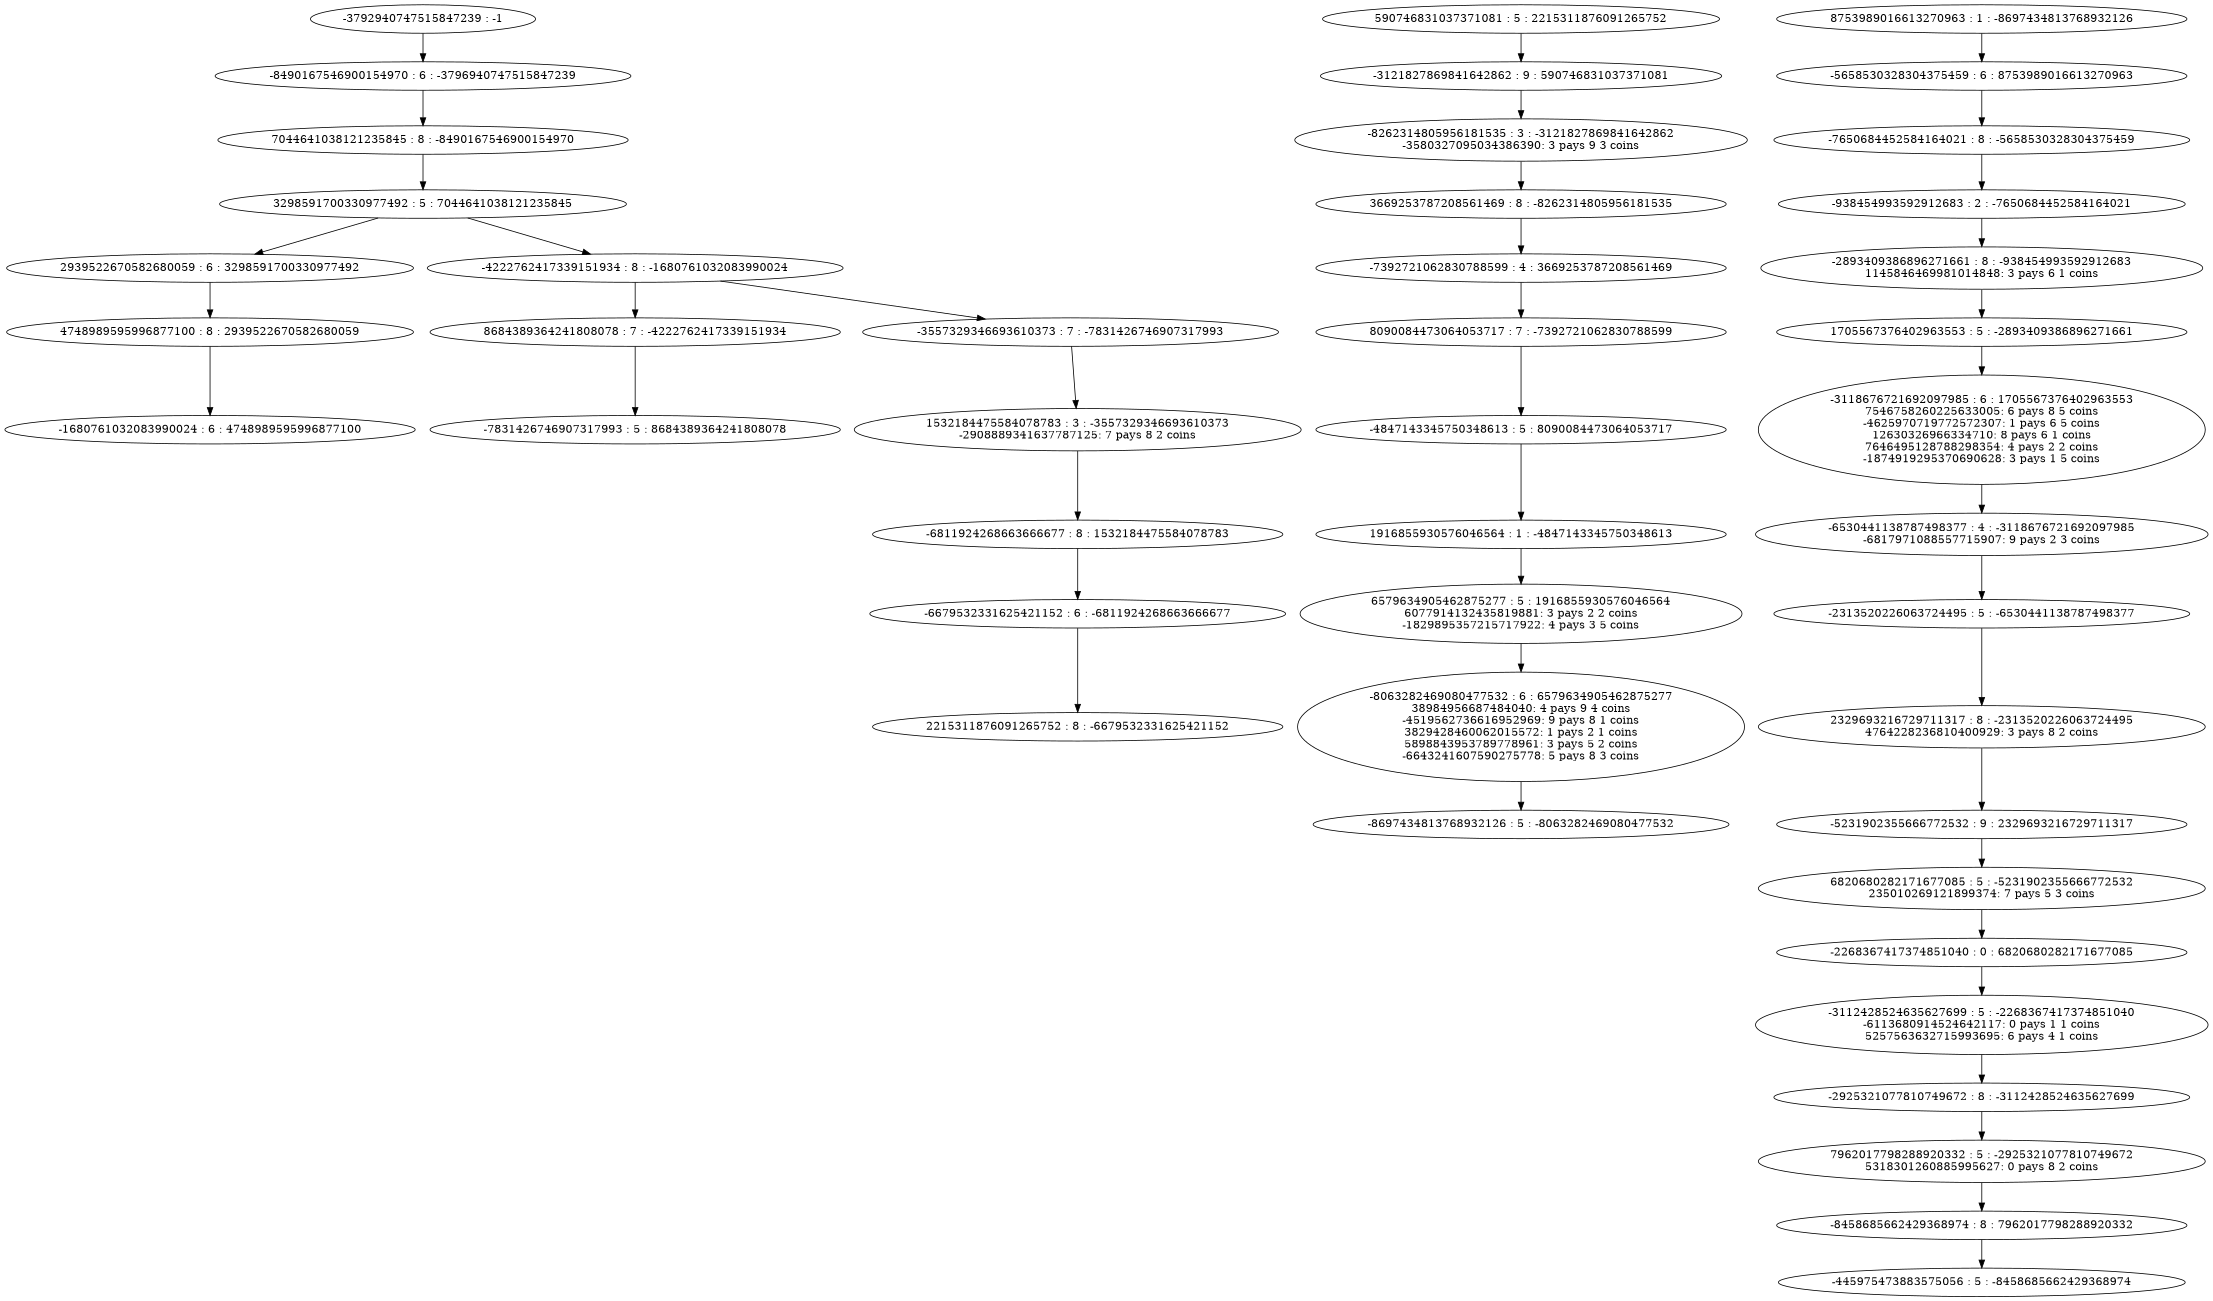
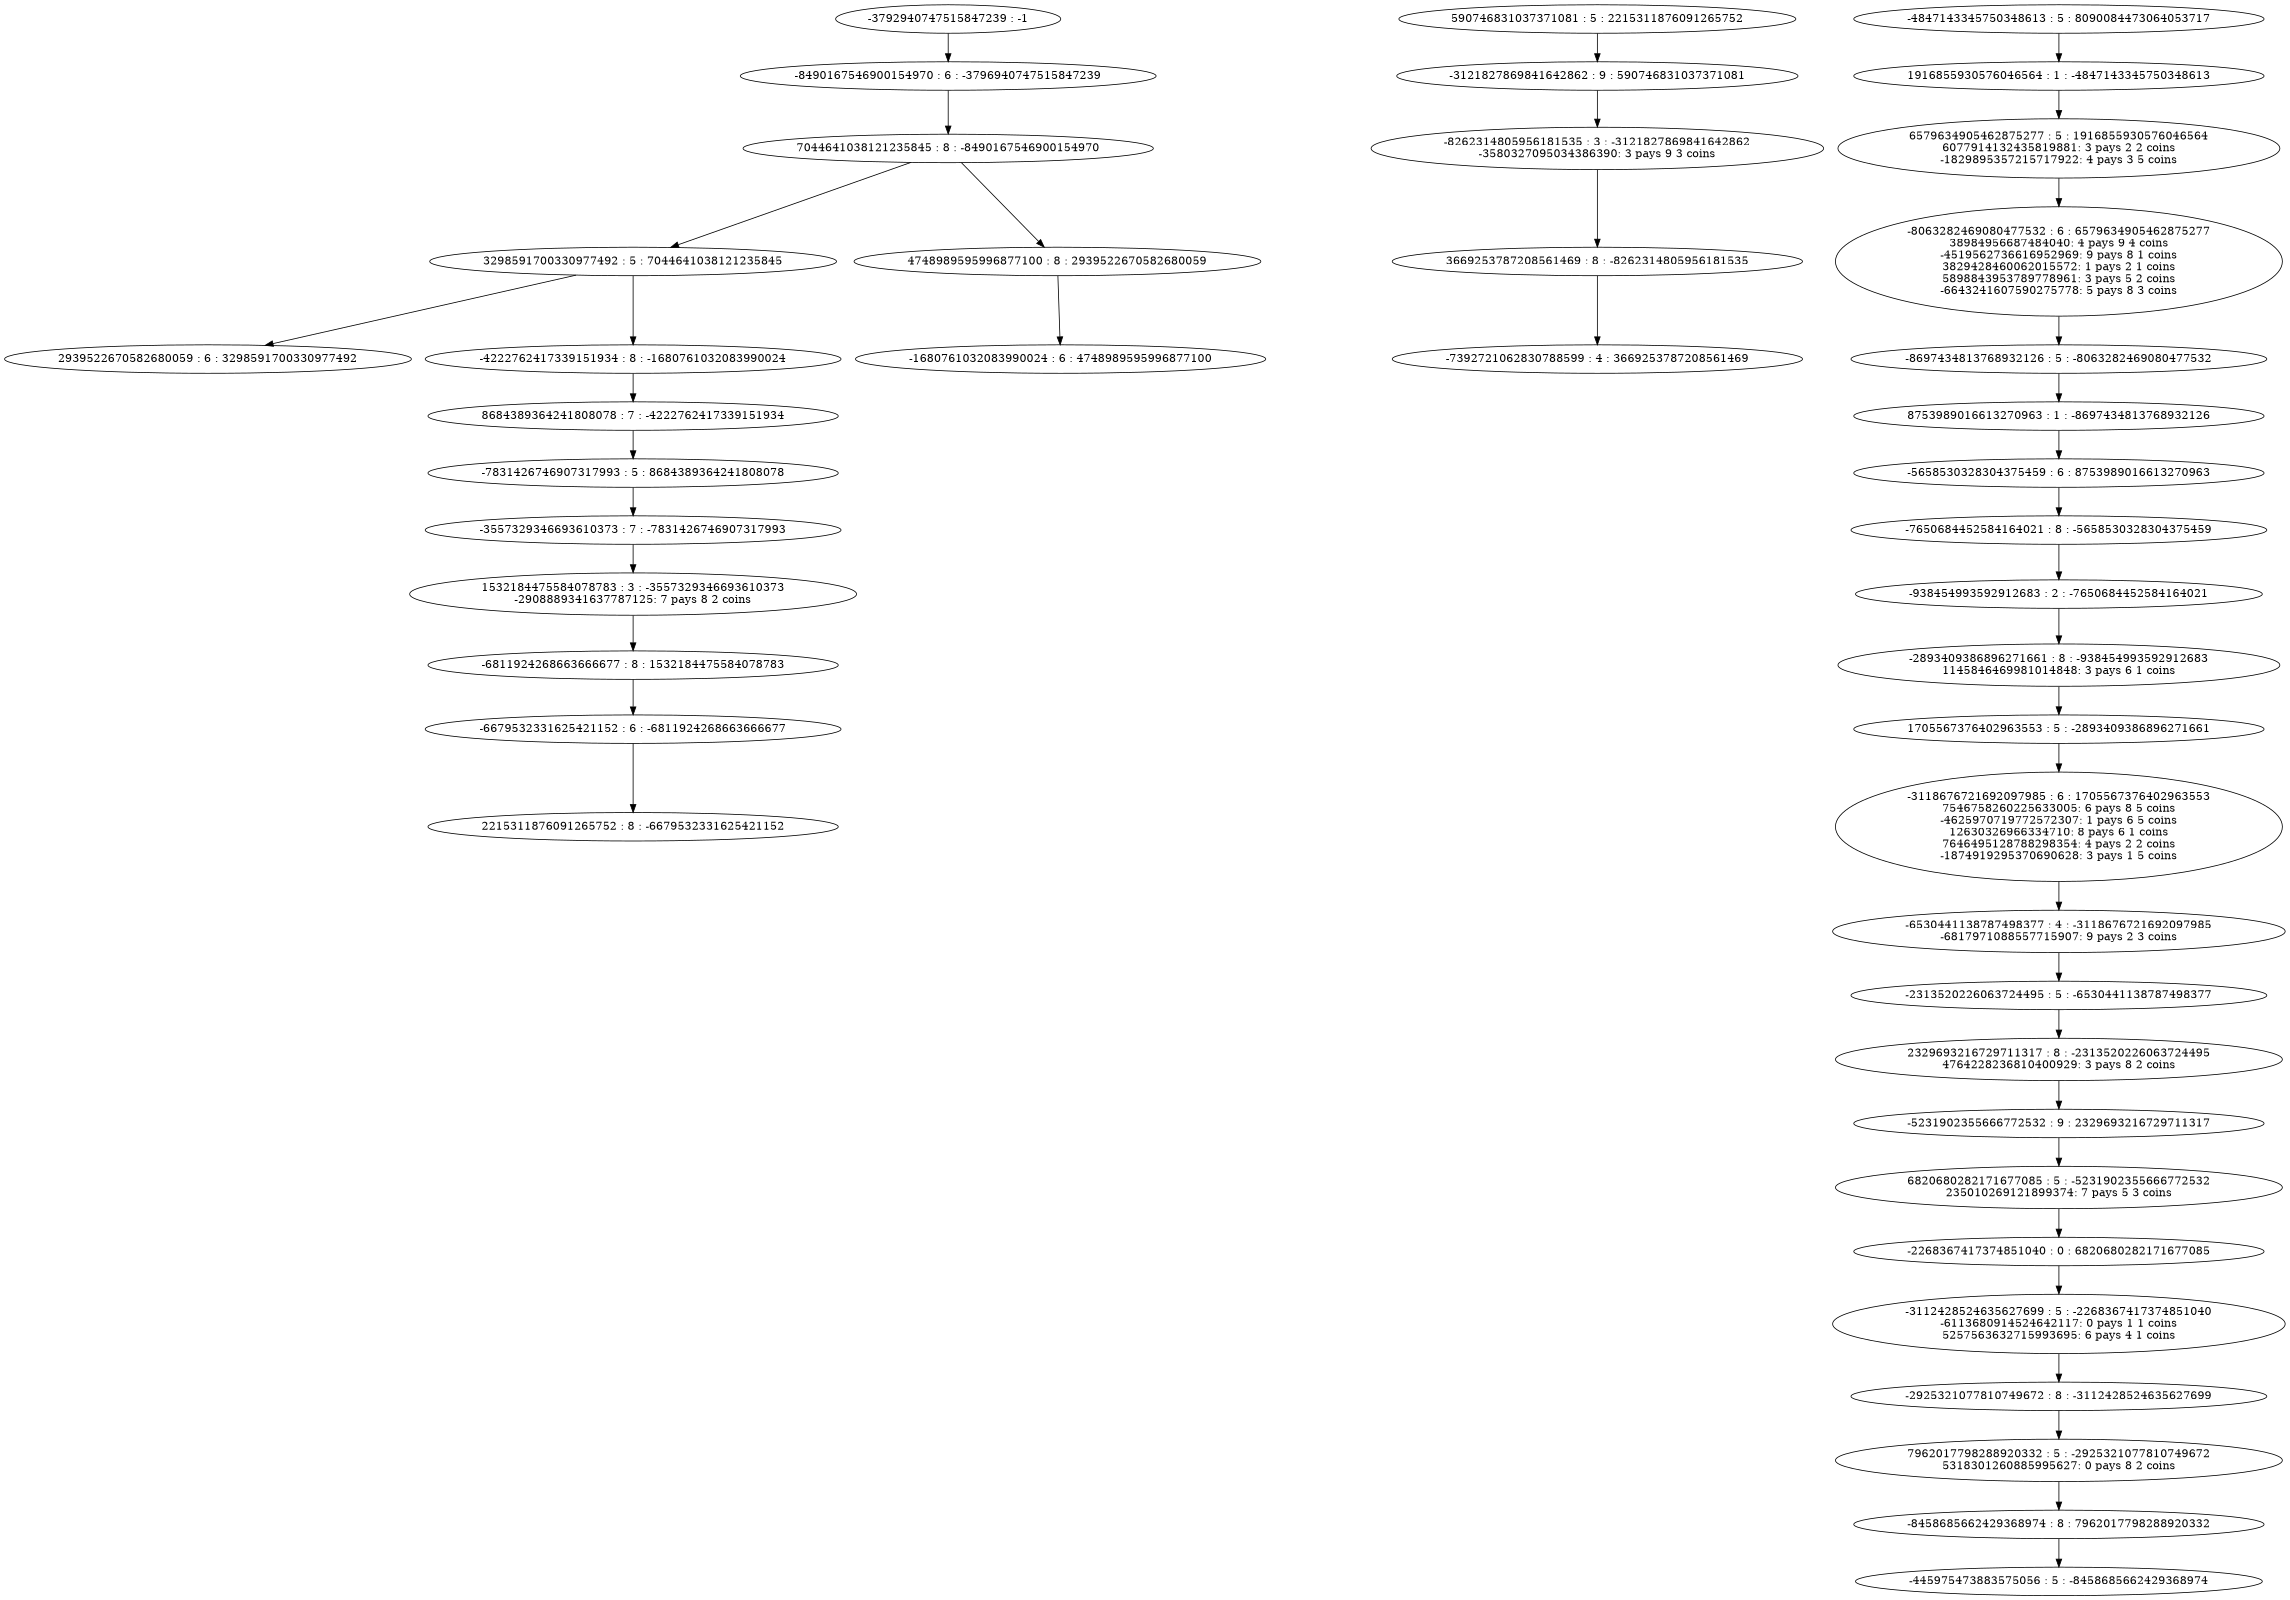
(210, 296) -> (1000, 202)
(849, 300) -> (633, 498)
(1521, 332) -> none
none -> (2059, 384)
